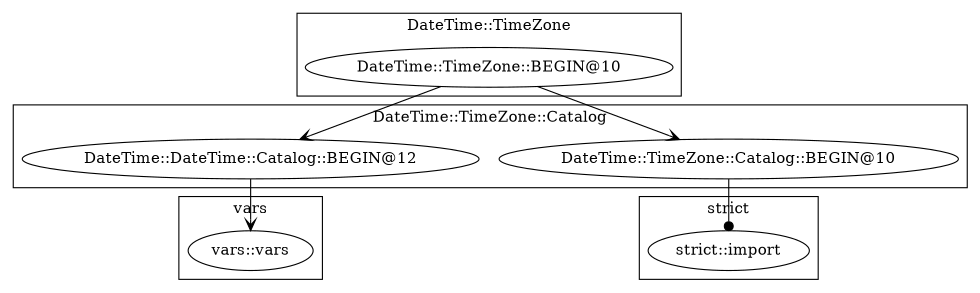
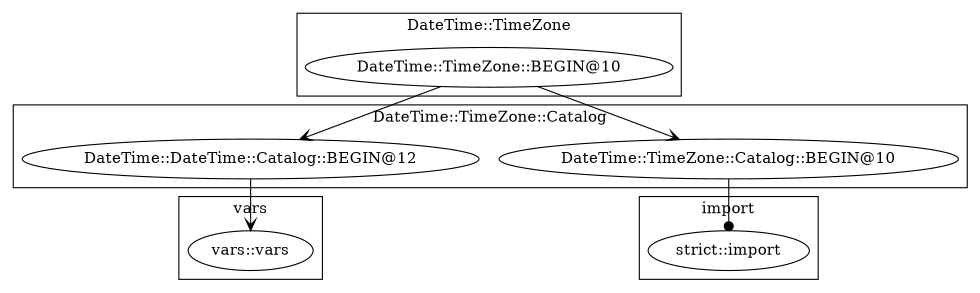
(729, 209) -> (729, 209)
